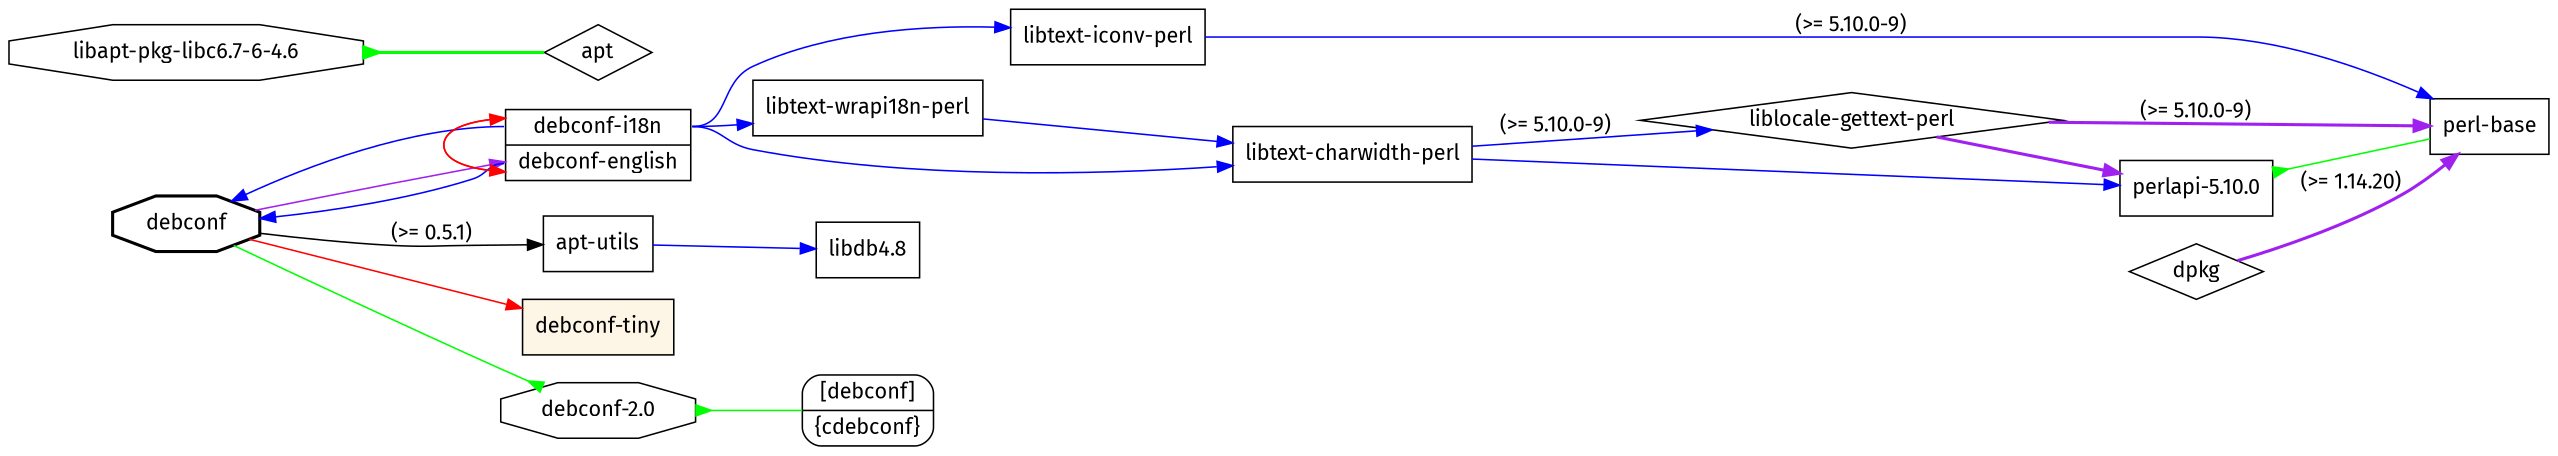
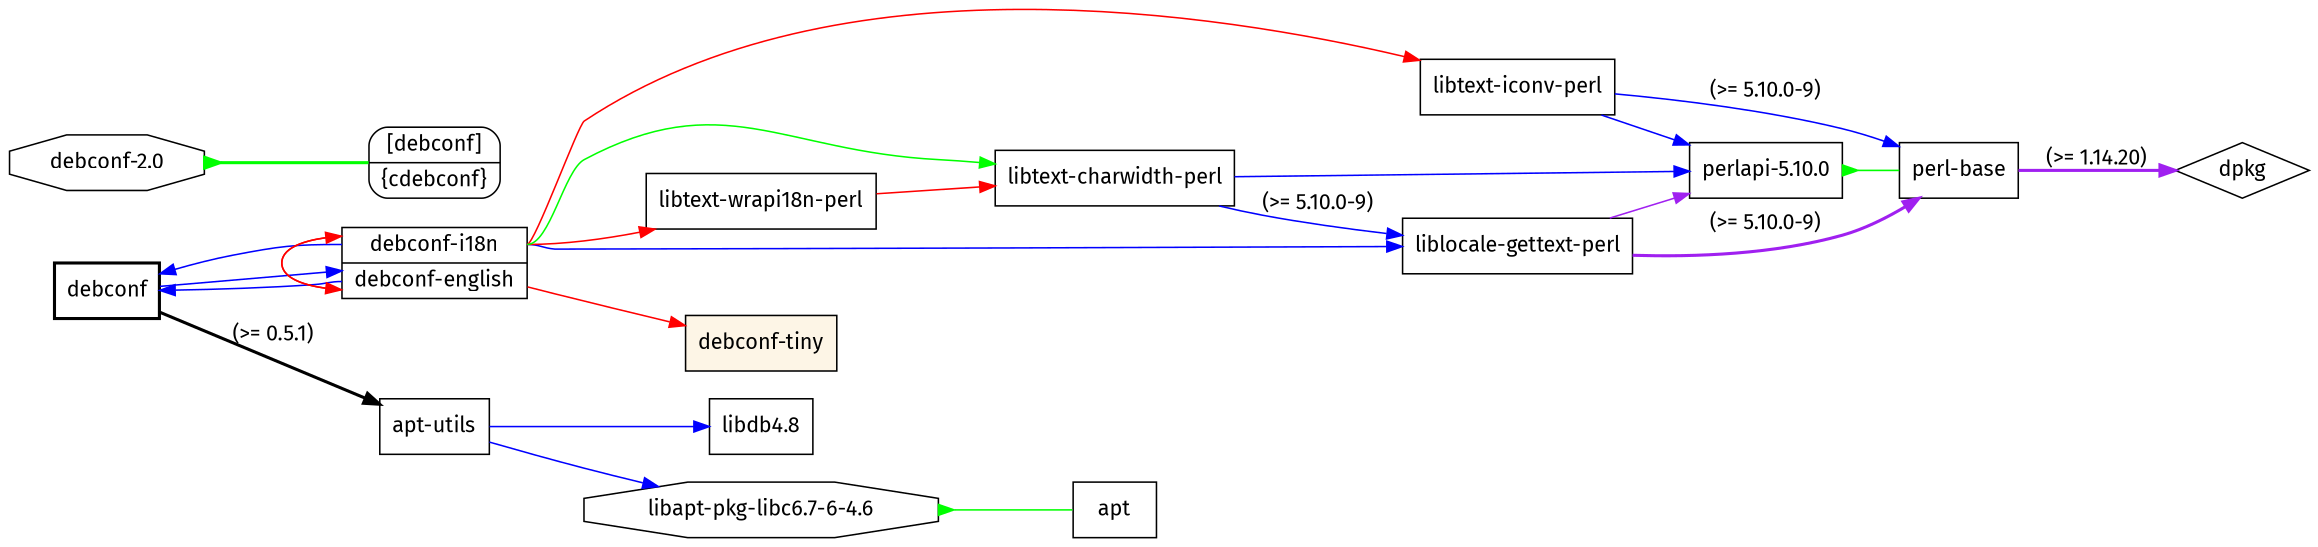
(827, 42) -> (918, 15)
(462, 52) -> (1013, 510)
(598, 52) -> (1115, 510)
(1852, 120) -> (1518, 246)
(724, 126) -> (595, 240)
none -> (1638, 128)
(1100, 130) -> (928, 190)
(2020, 154) -> (1642, 208)
(951, 171) -> (728, 126)
(372, 187) -> (252, 279)
(2346, 222) -> (2089, 170)
(186, 224) -> (107, 291)
(393, 245) -> (263, 355)
none -> (957, 248)
(378, 272) -> (599, 305)
(380, 314) -> none
(757, 410) -> (294, 163)
none -> (566, 463)
